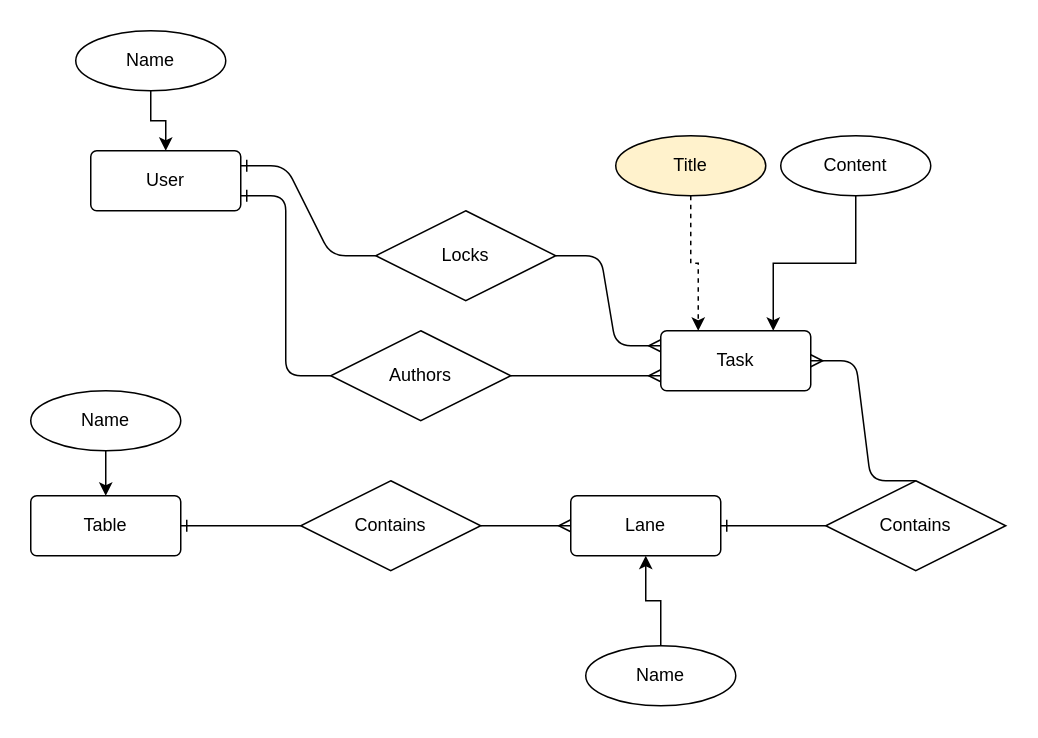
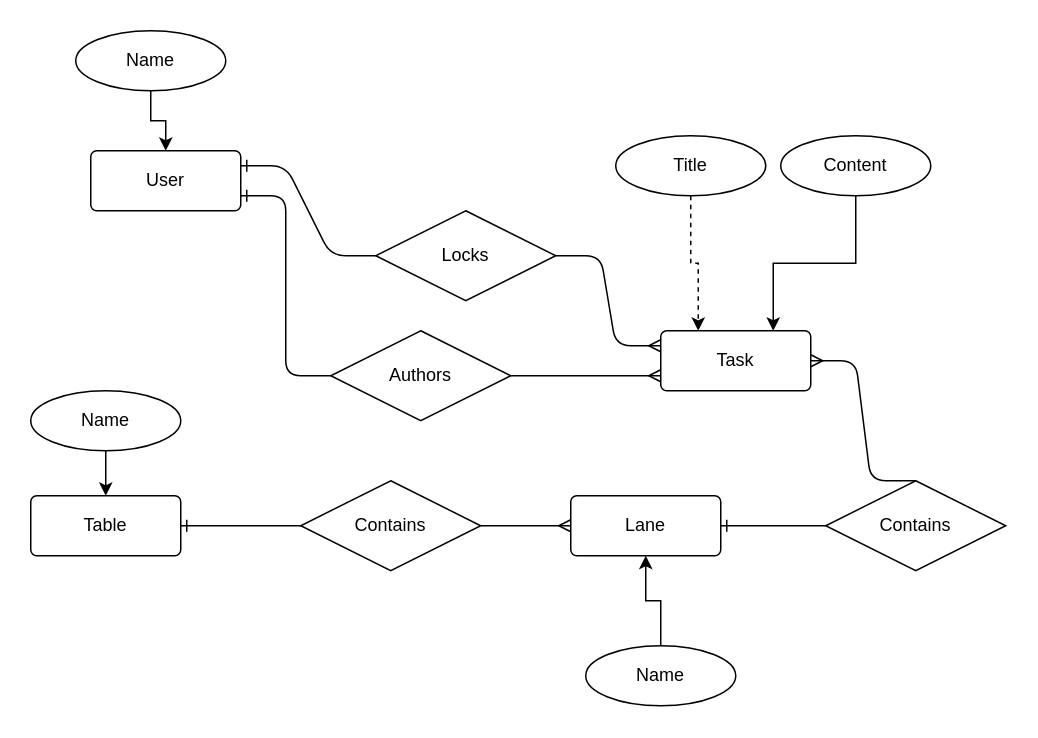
(691, 166) -> (691, 166)
